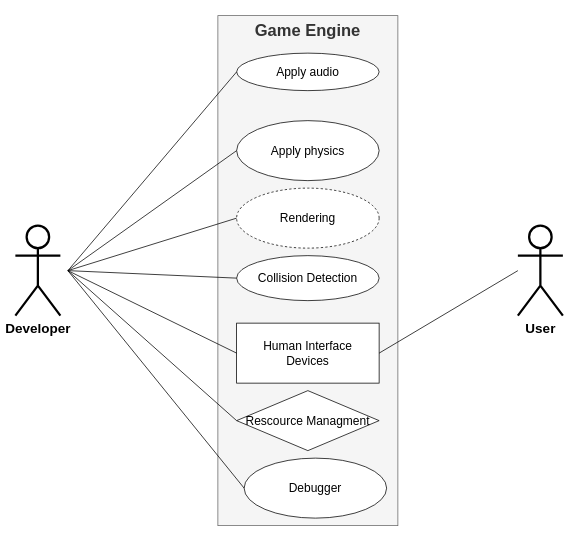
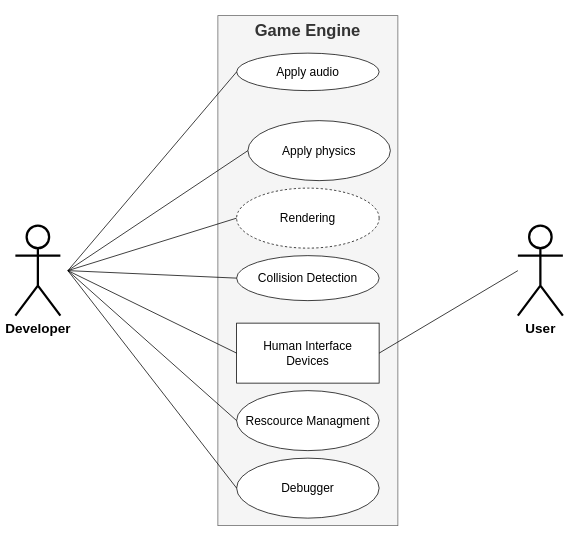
(308, 150) -> (319, 150)
(308, 420) -> (308, 420)
(315, 488) -> (308, 488)
